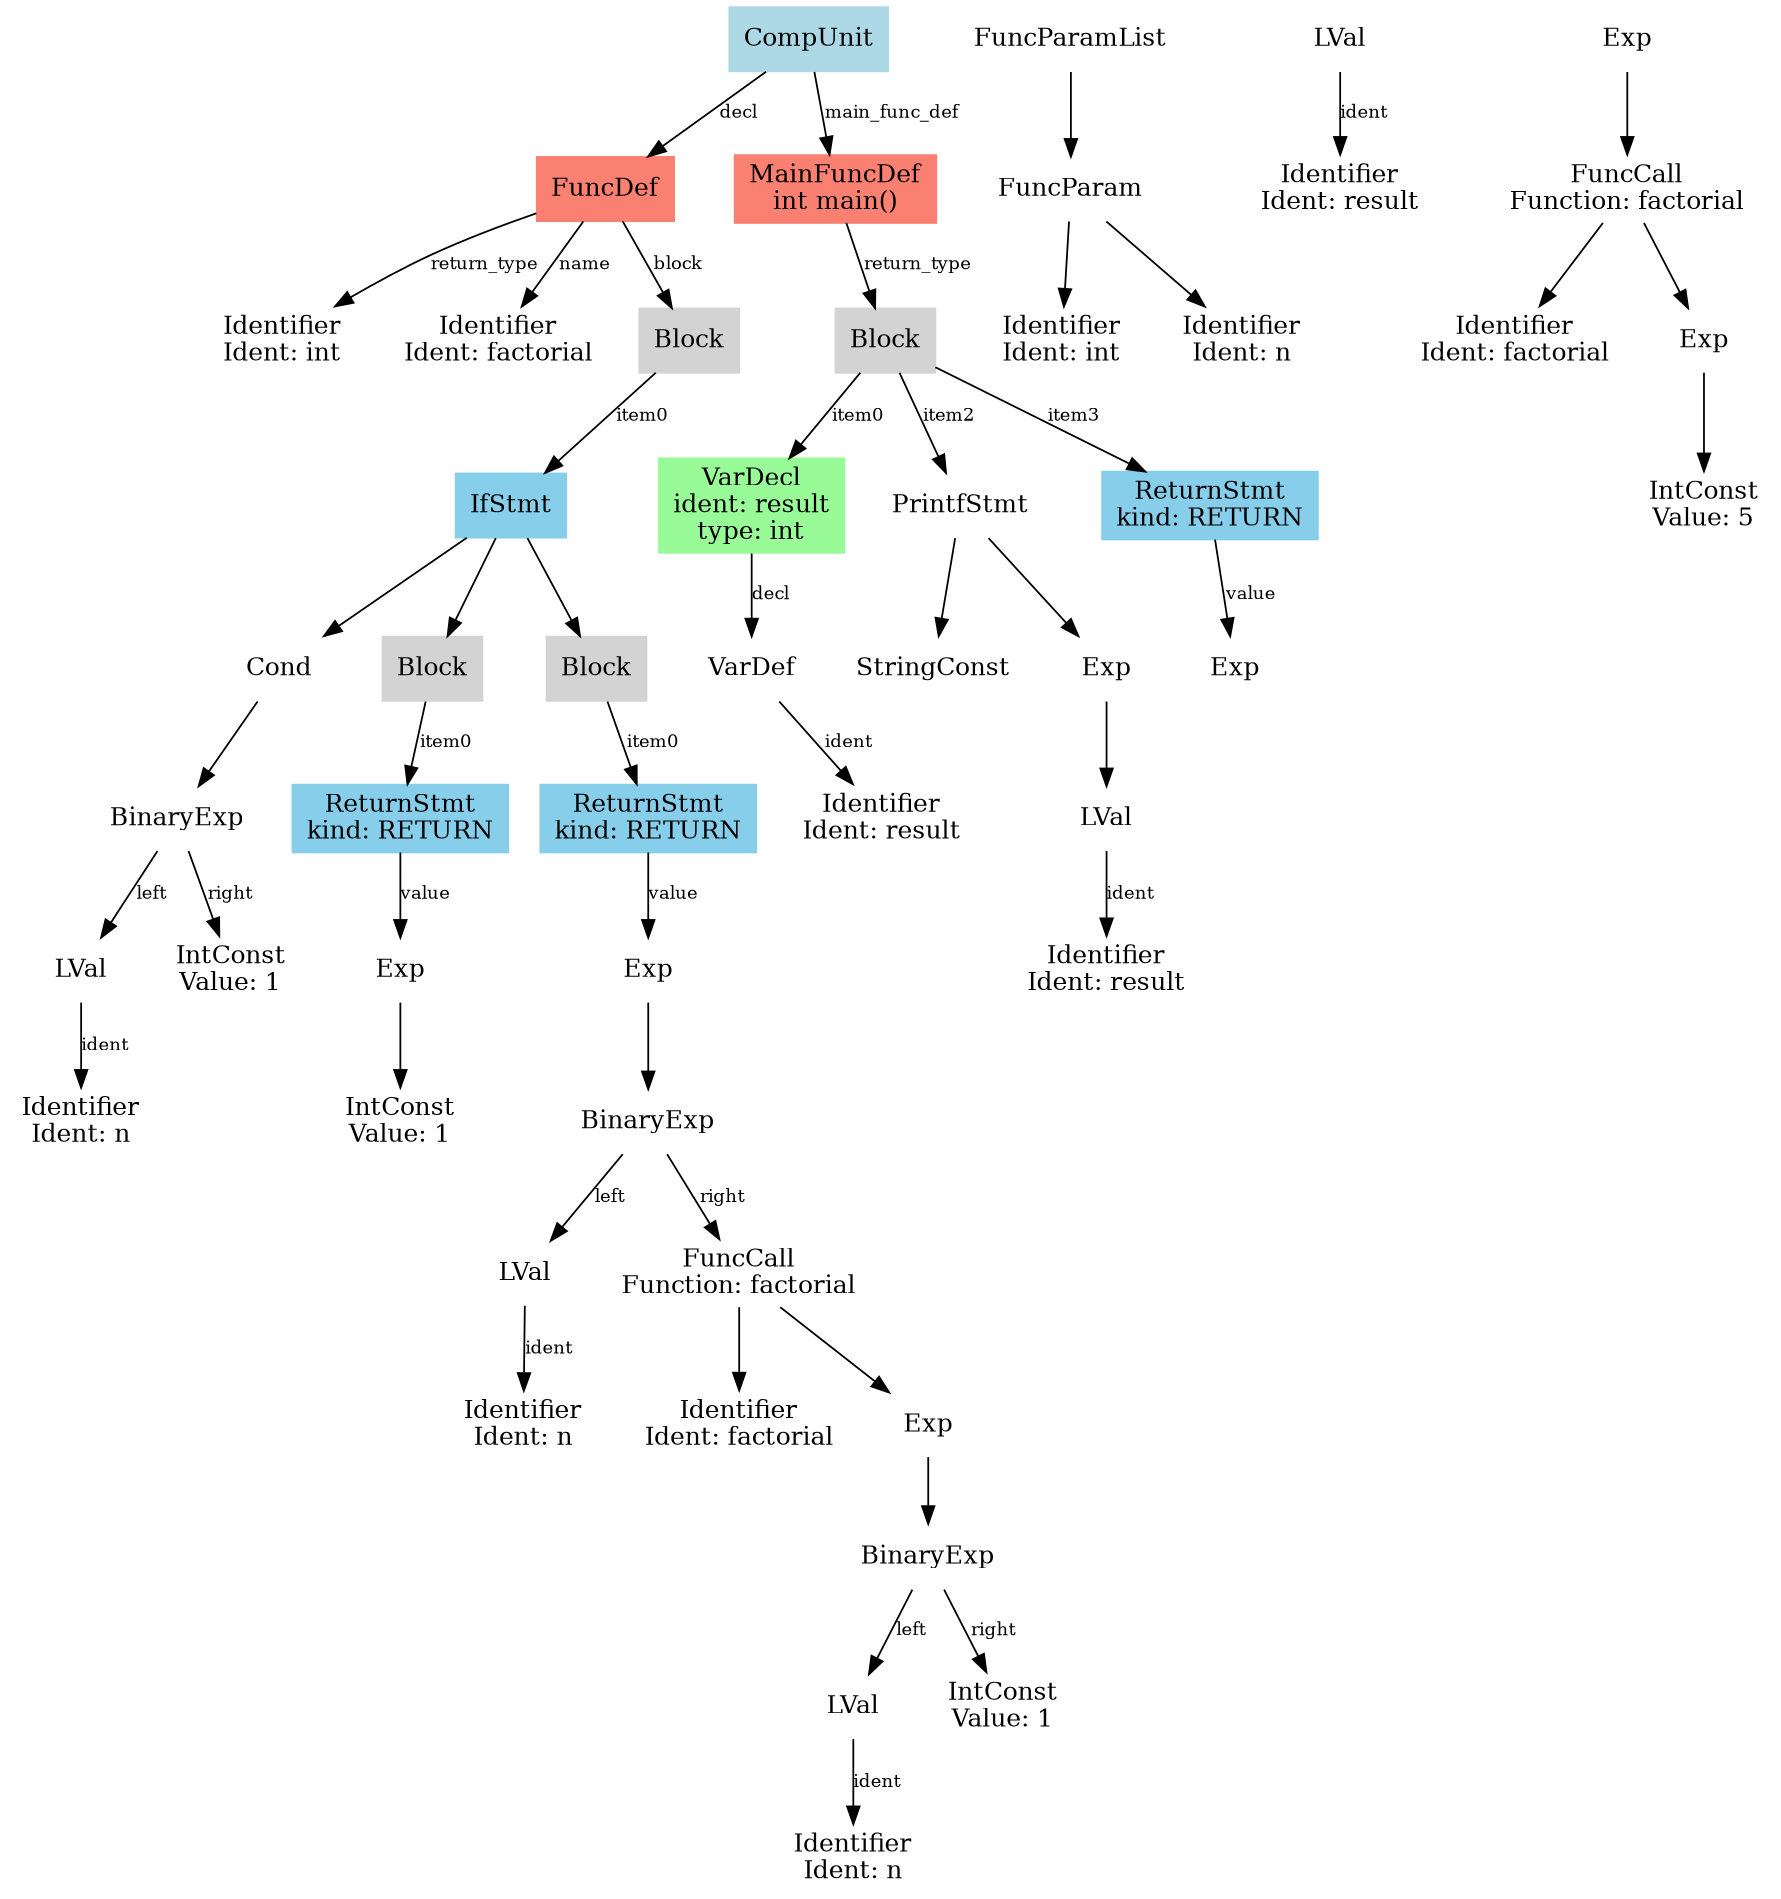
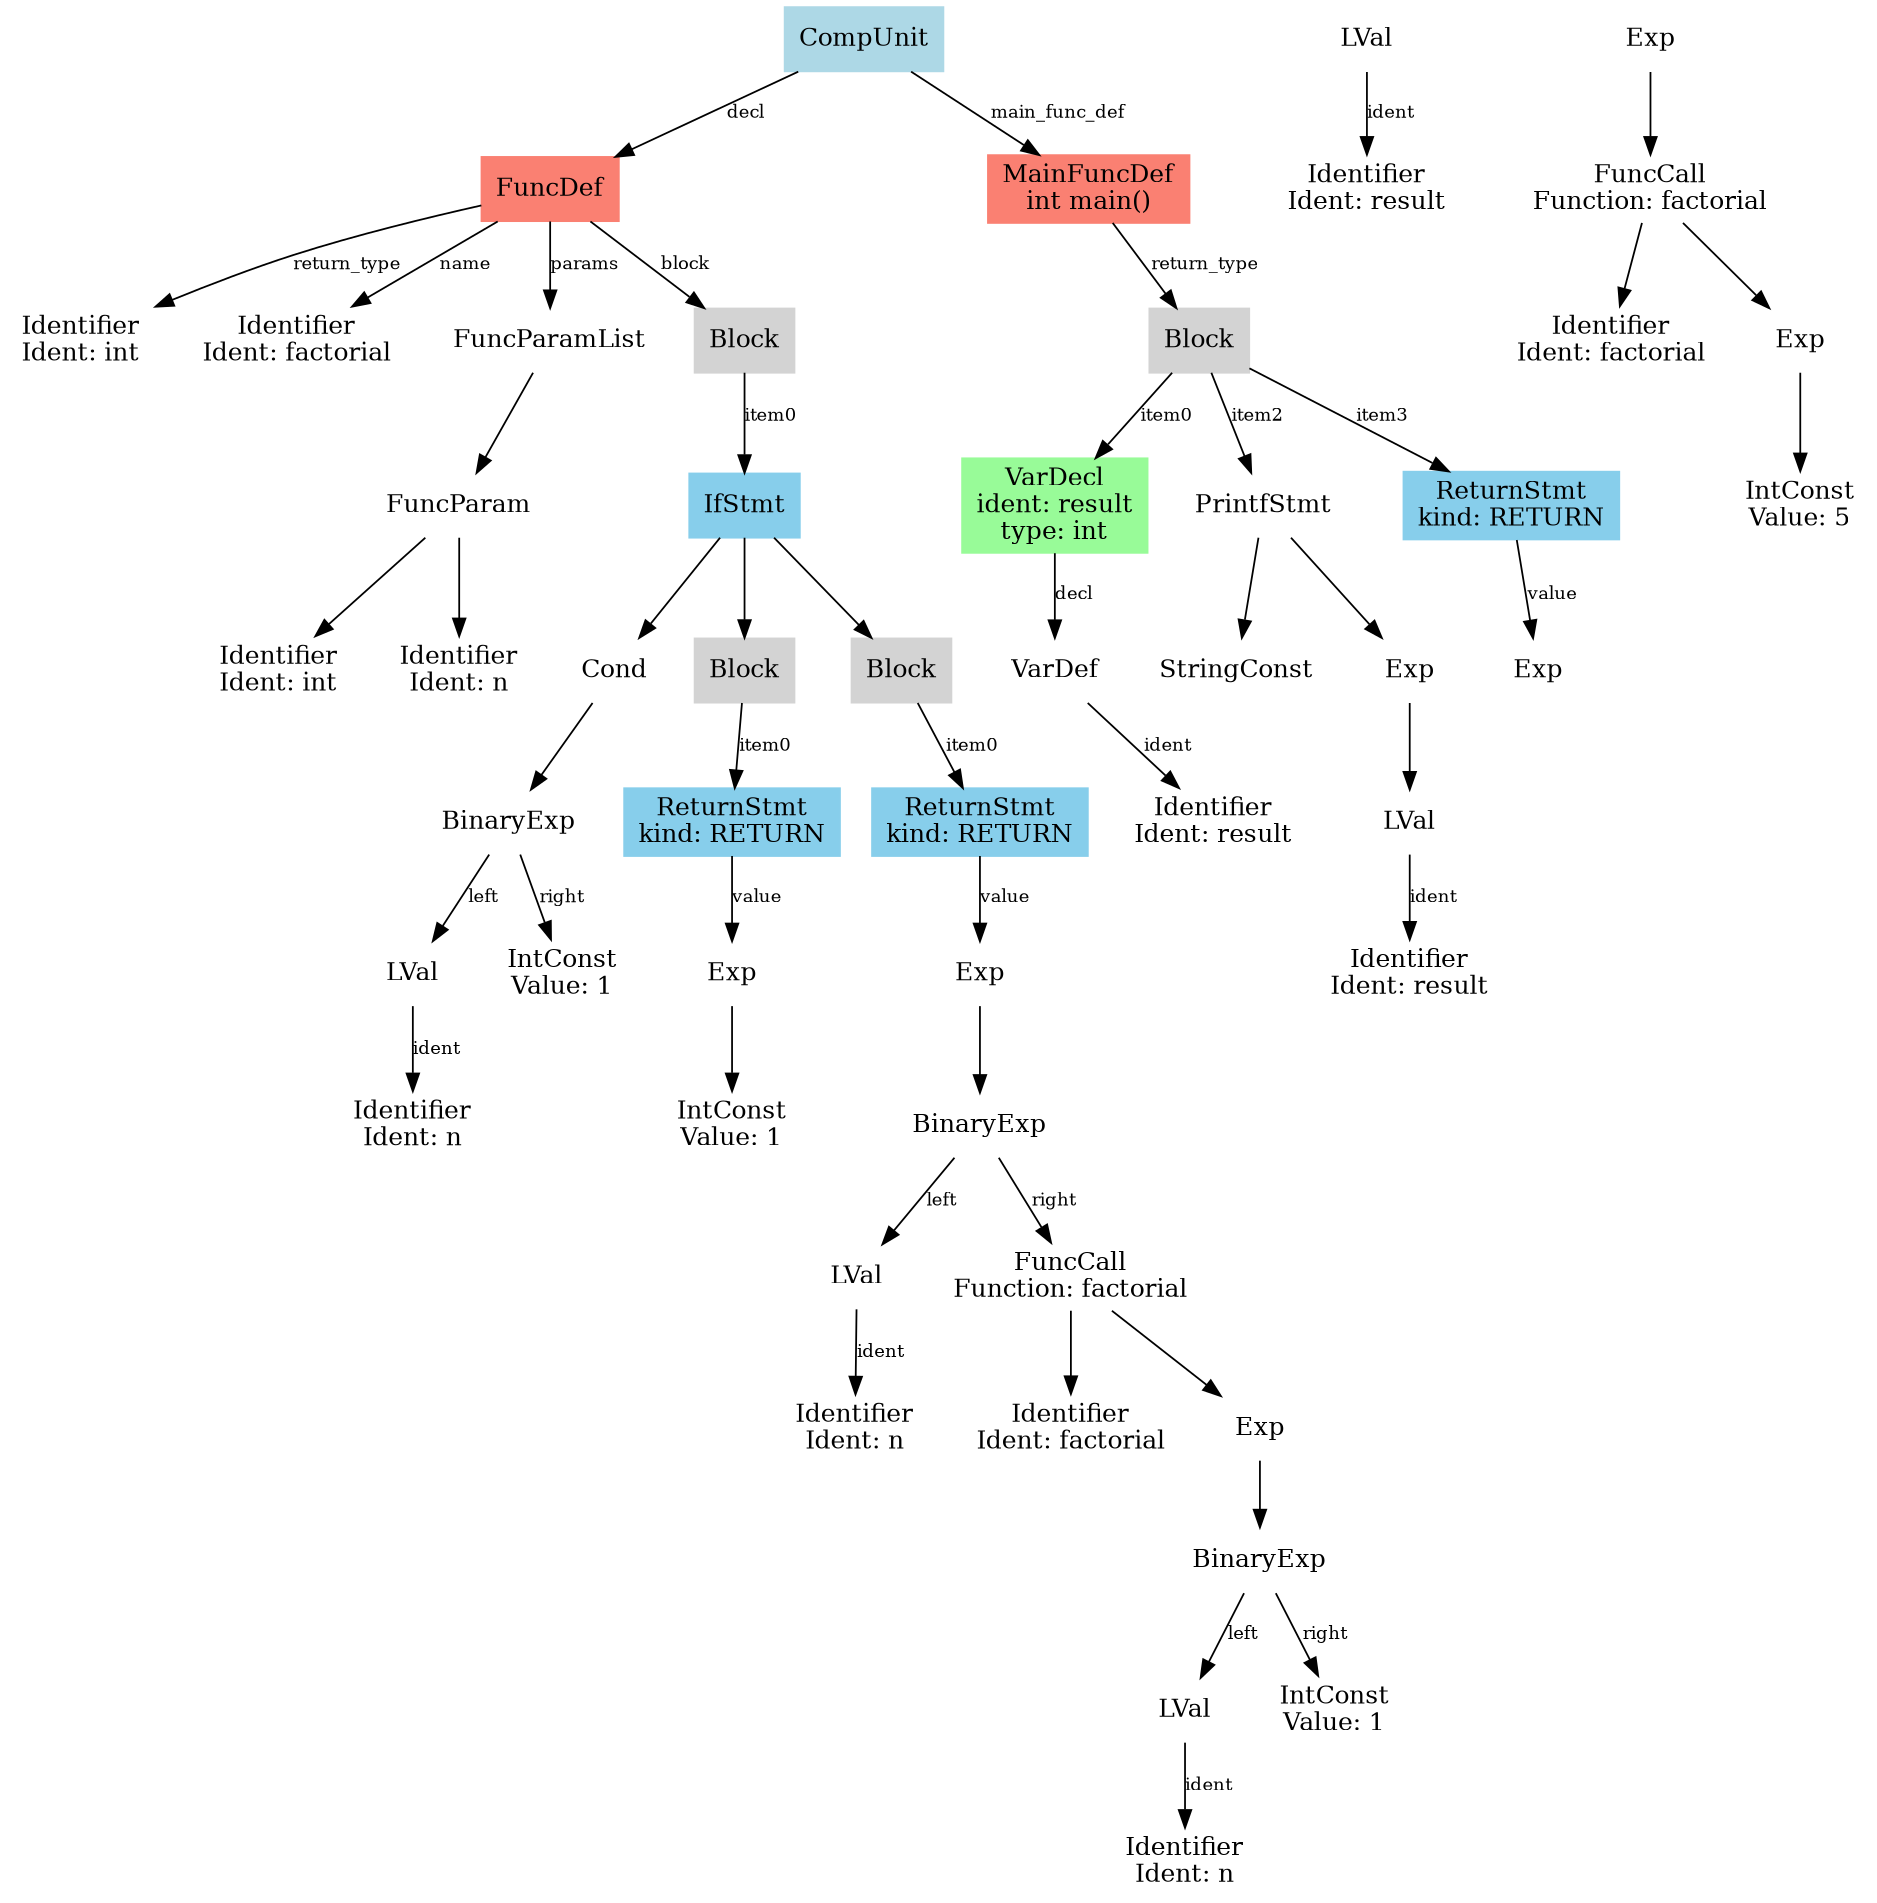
none -> (550, 256)
